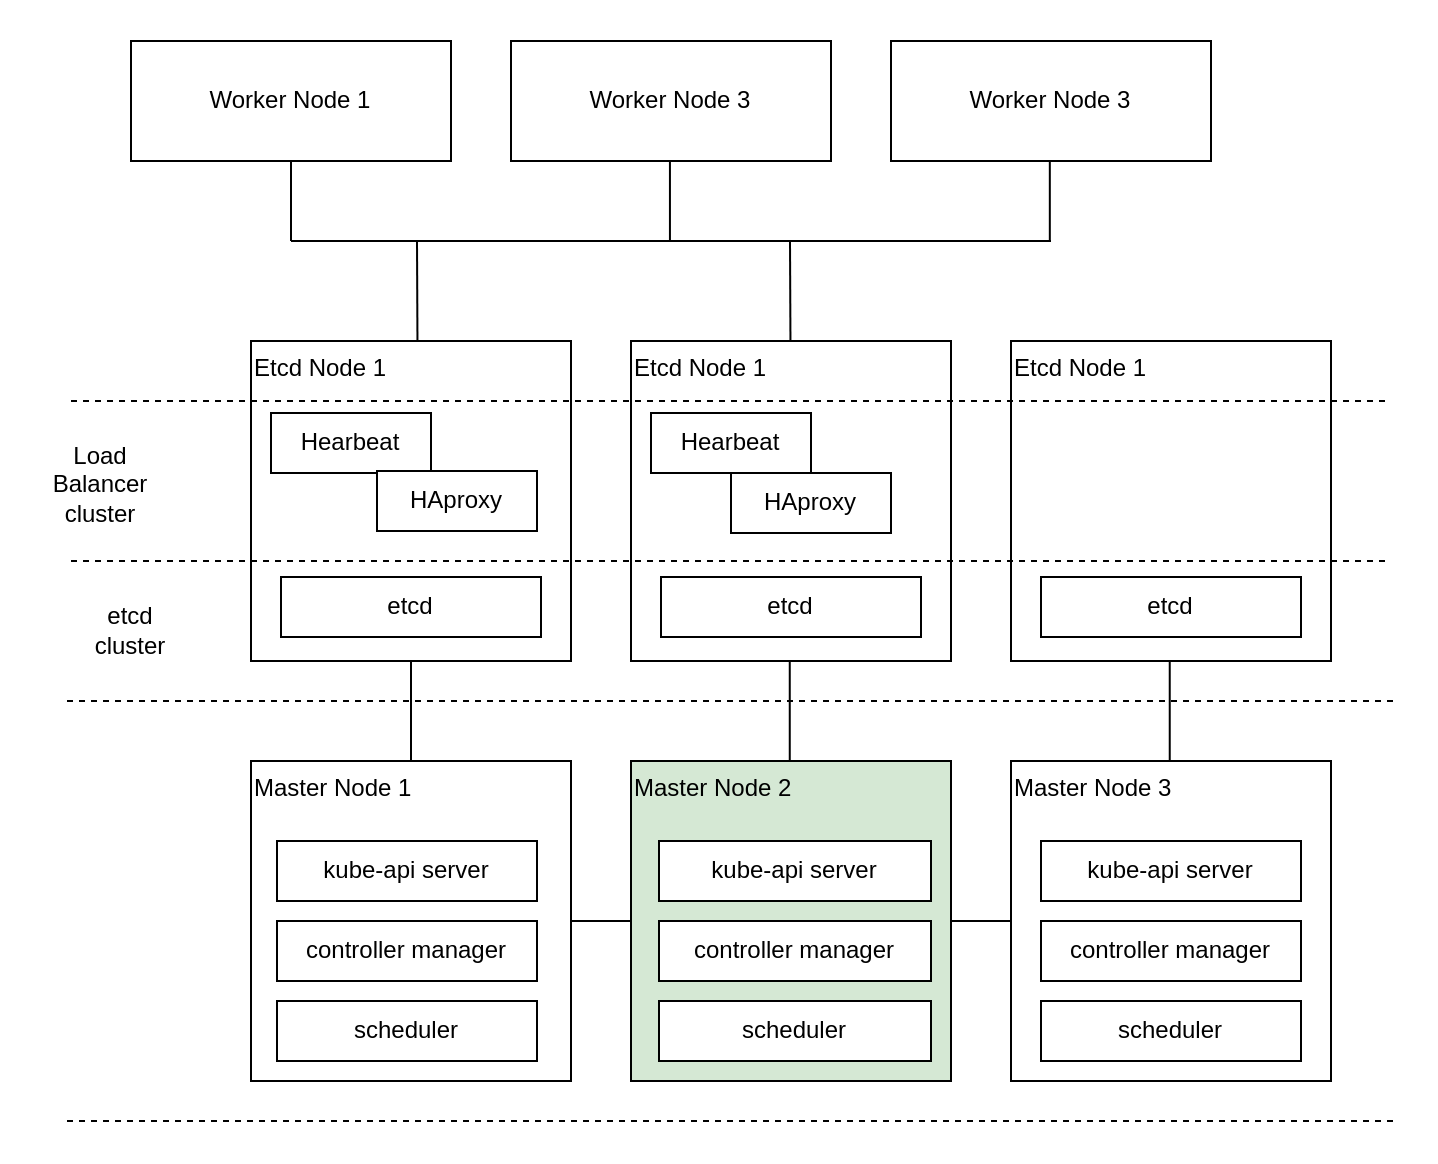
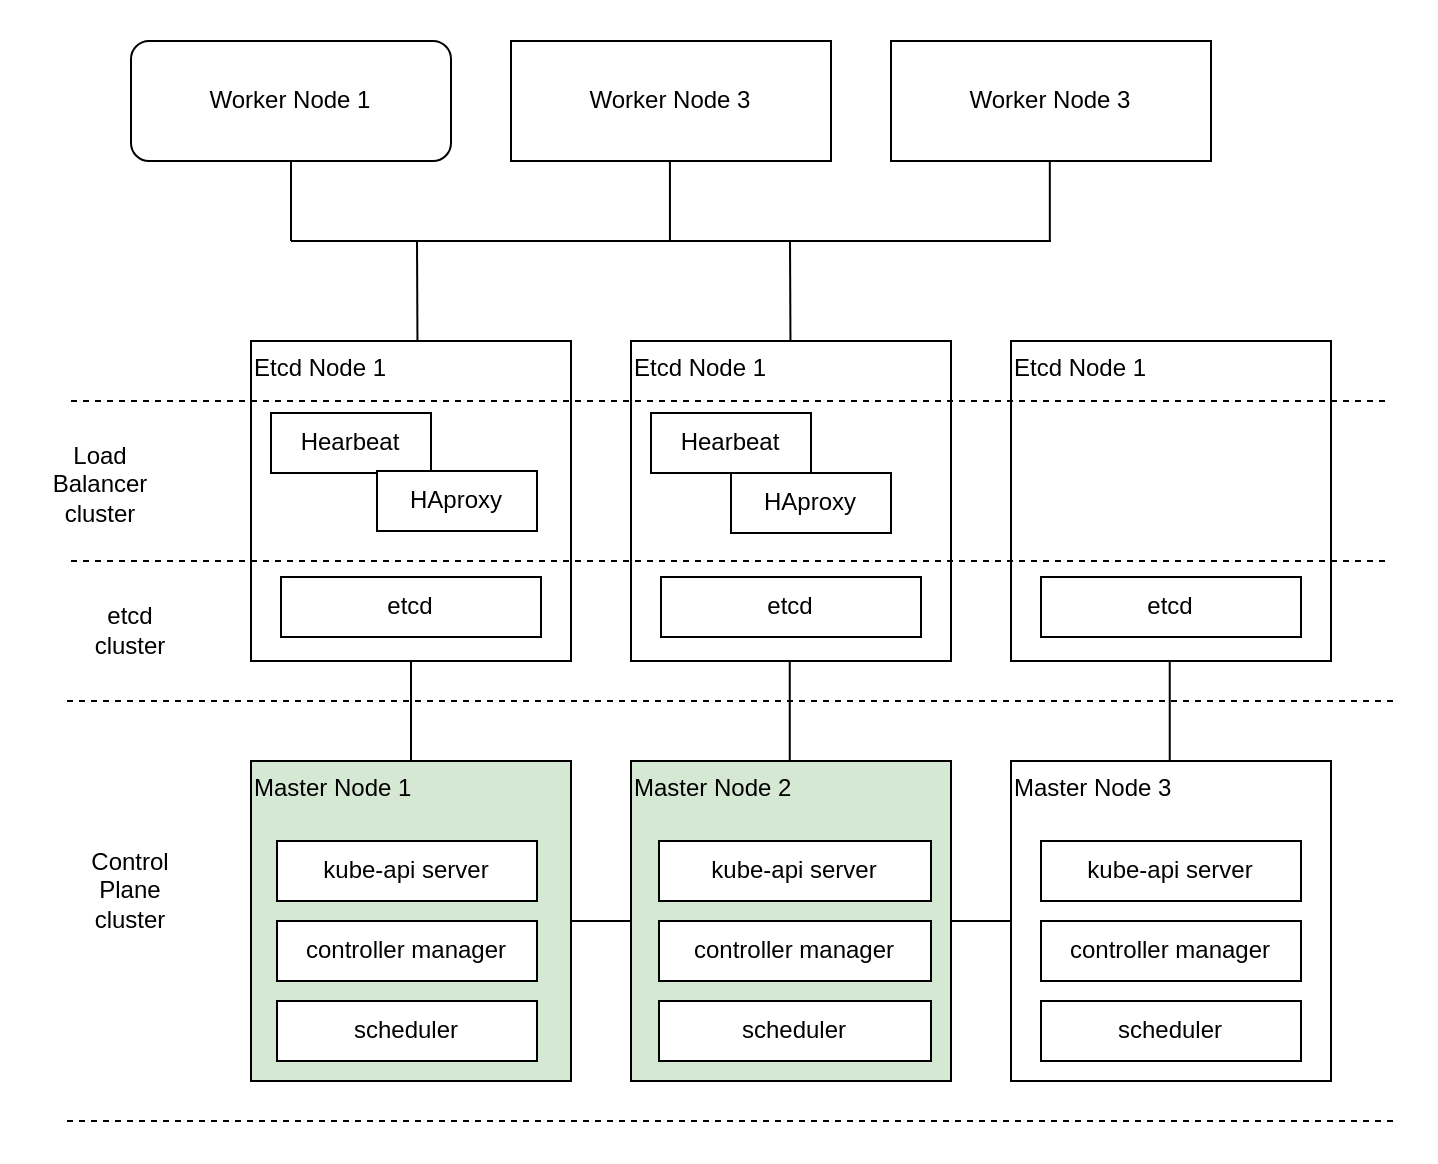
(291, 101) -> (291, 101)
(336, 789) -> (336, 789)
none -> (131, 891)
